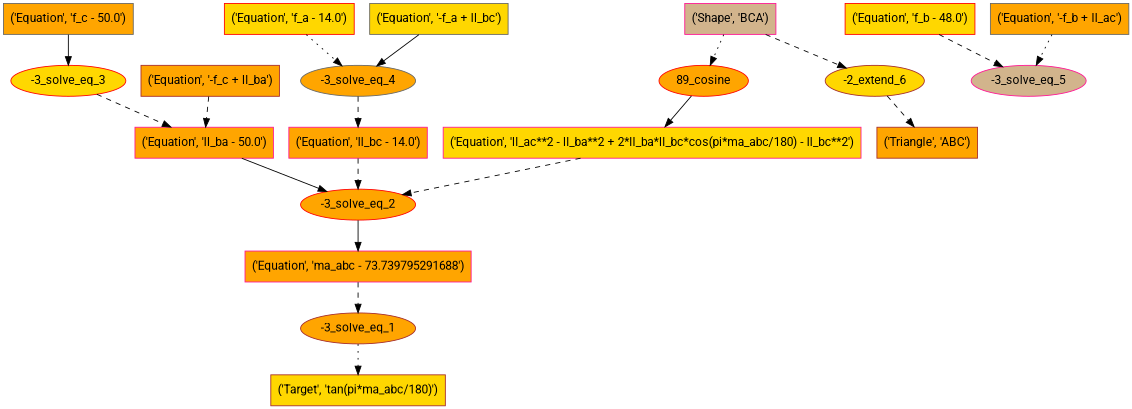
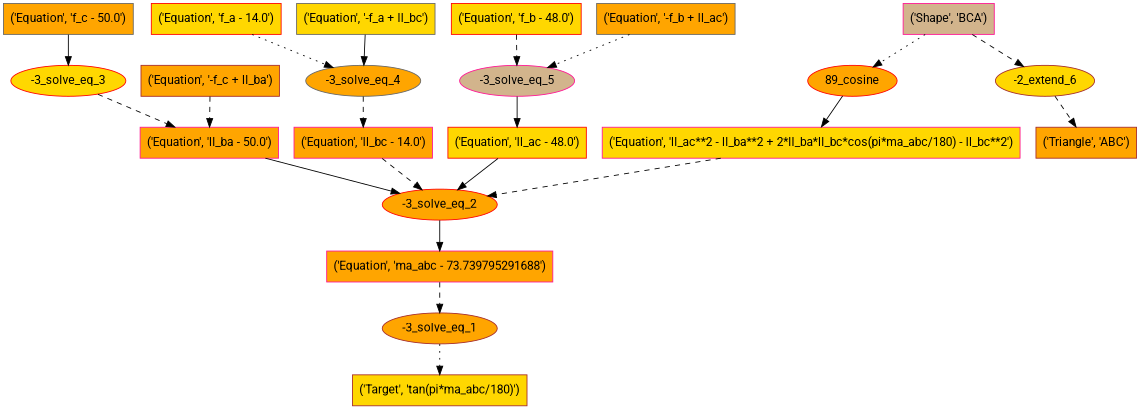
none -> (517, 143)
